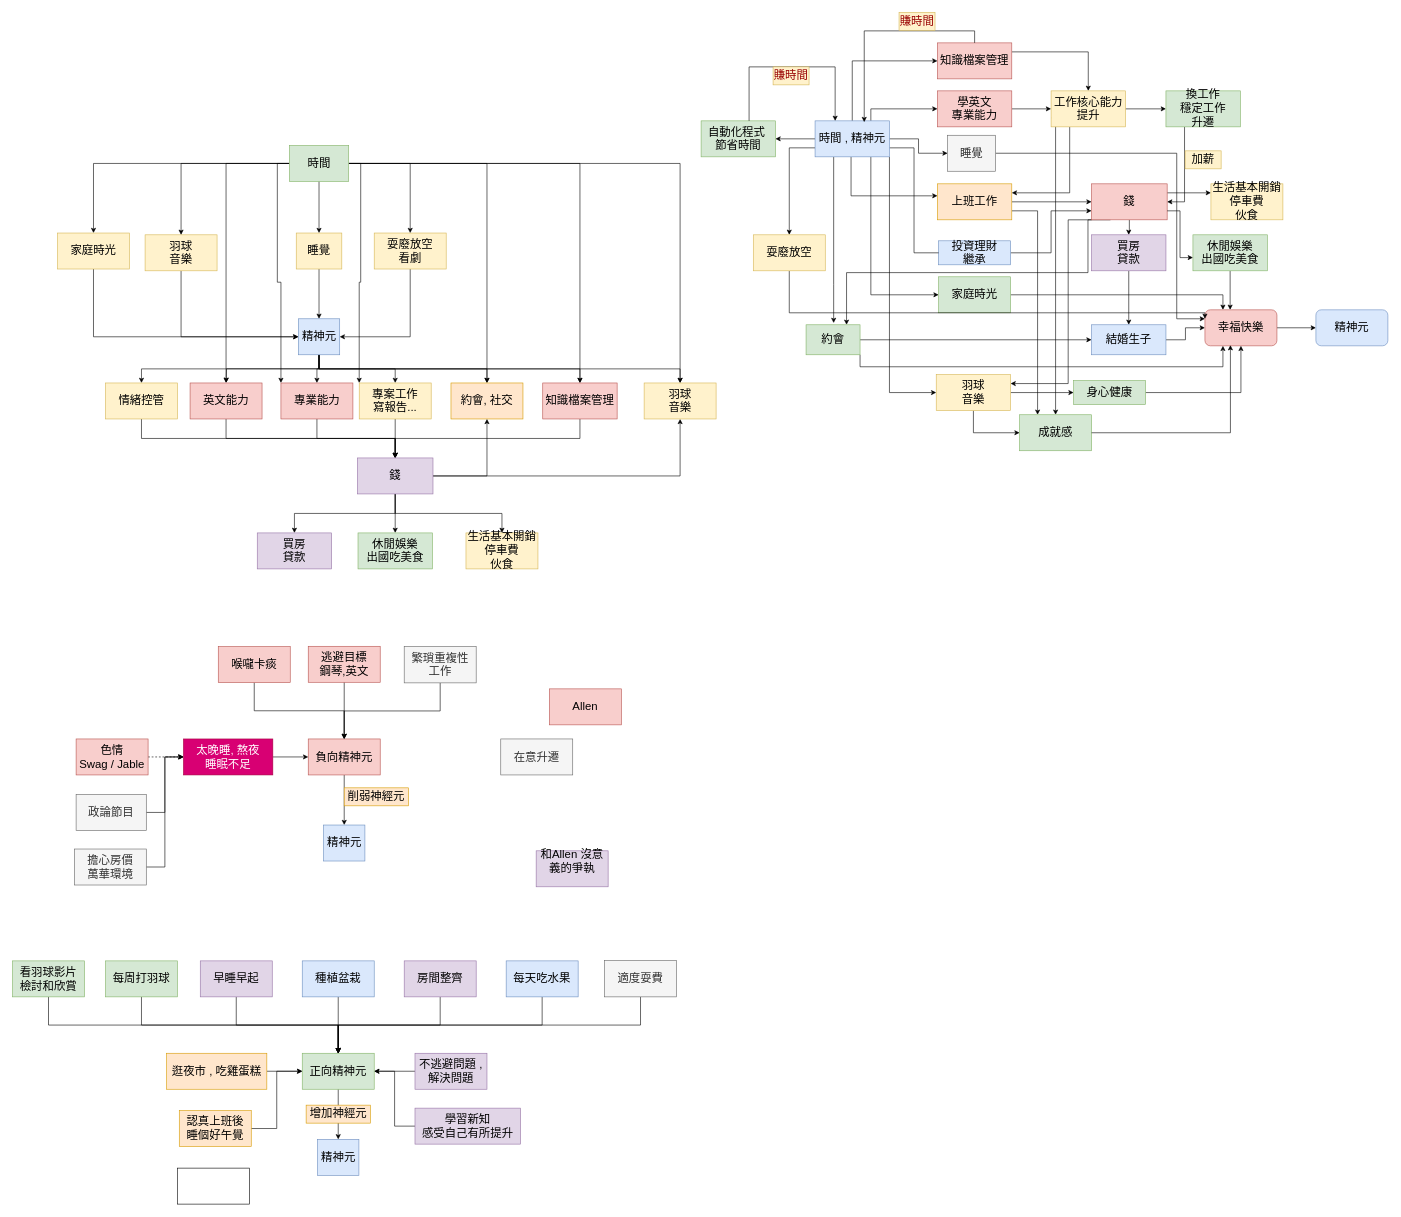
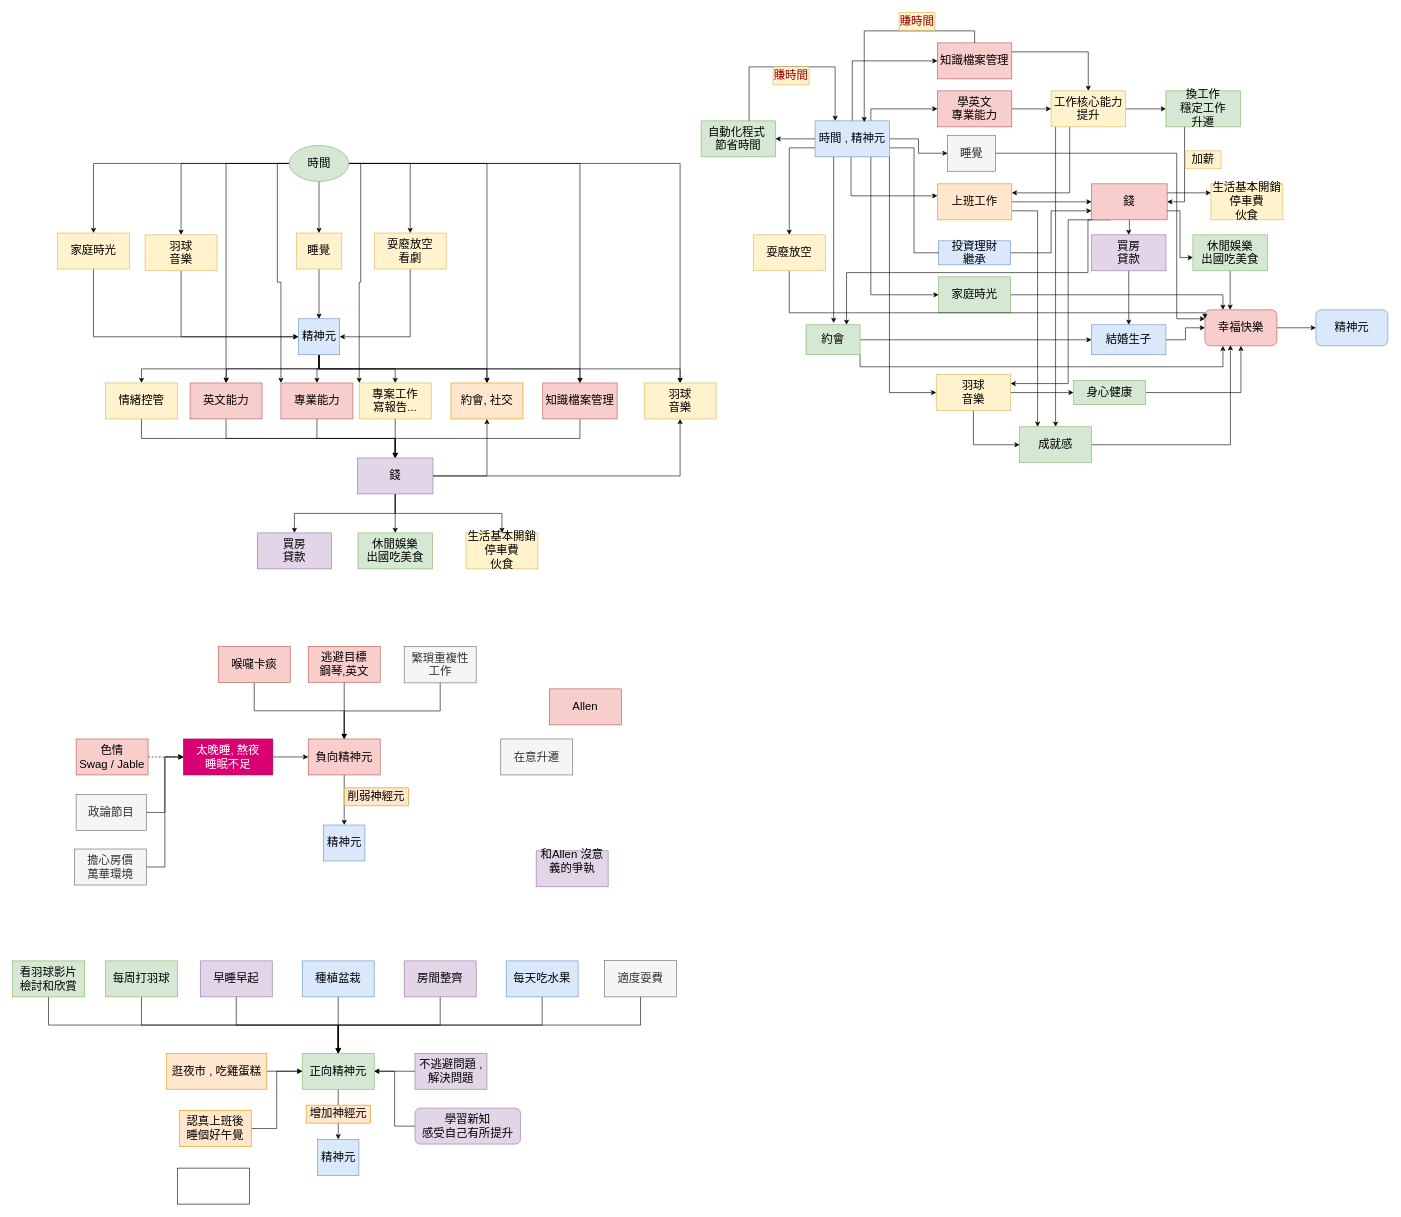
(319, 164) -> (319, 164)
(1056, 433) -> (1056, 445)
(468, 1127) -> (468, 1127)
